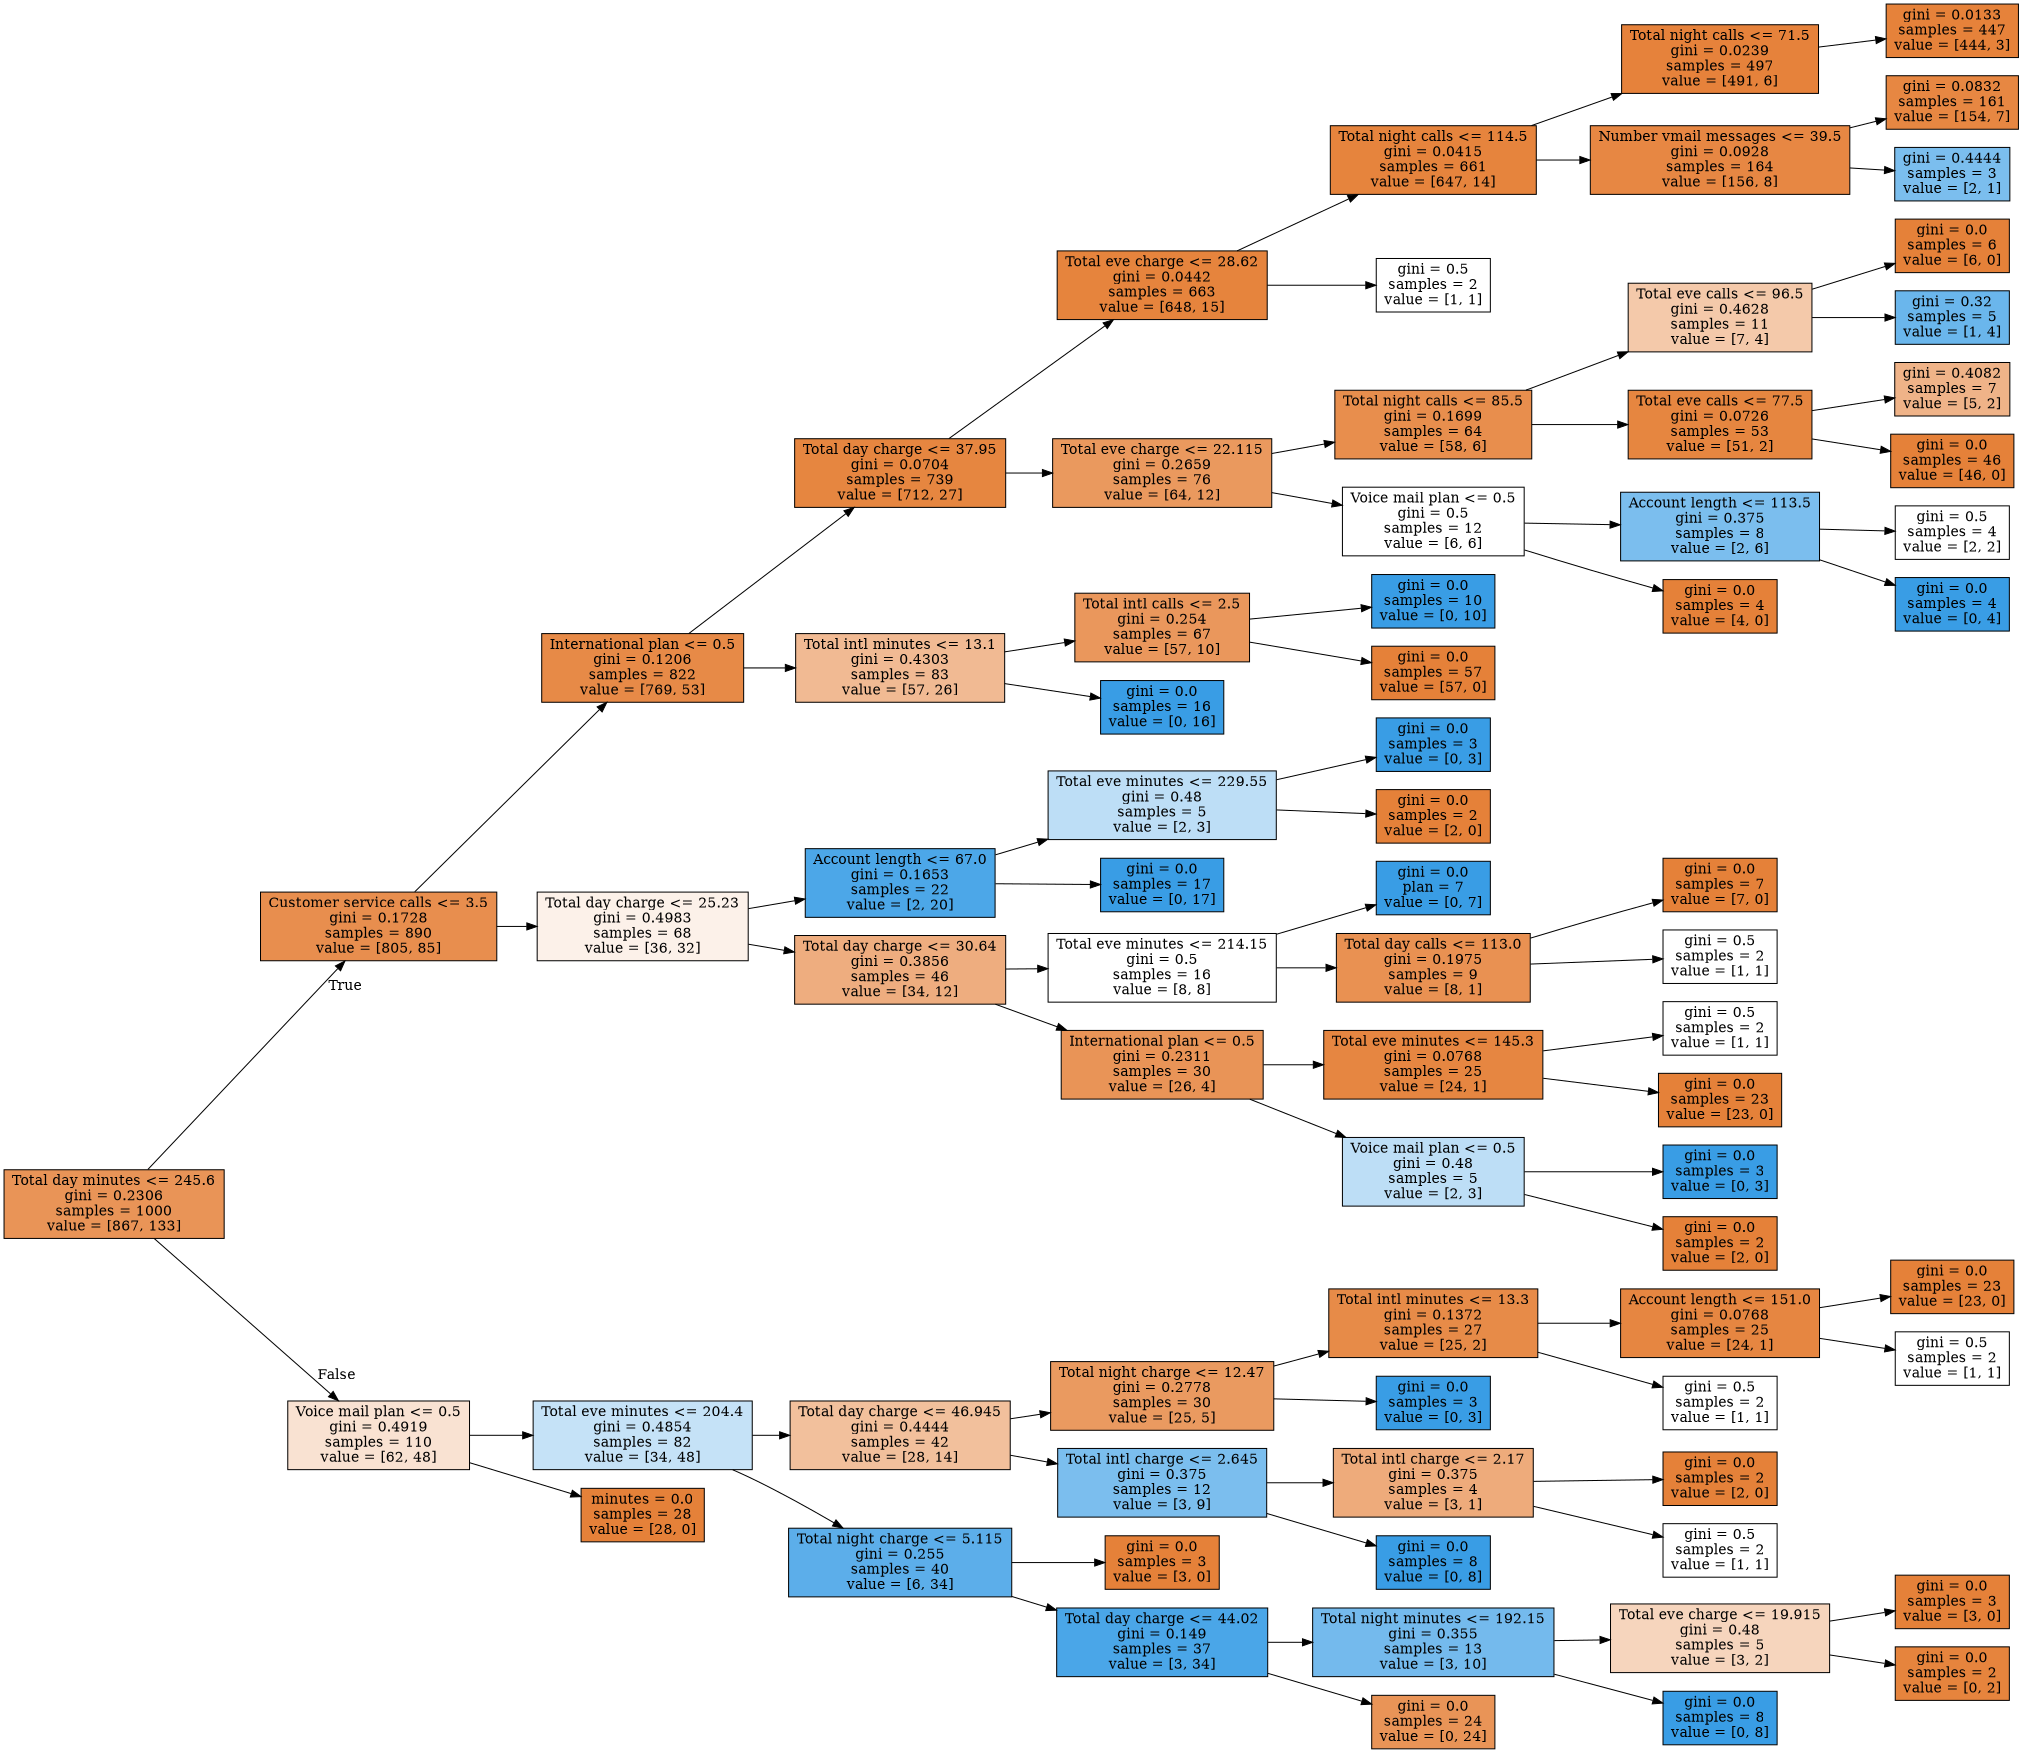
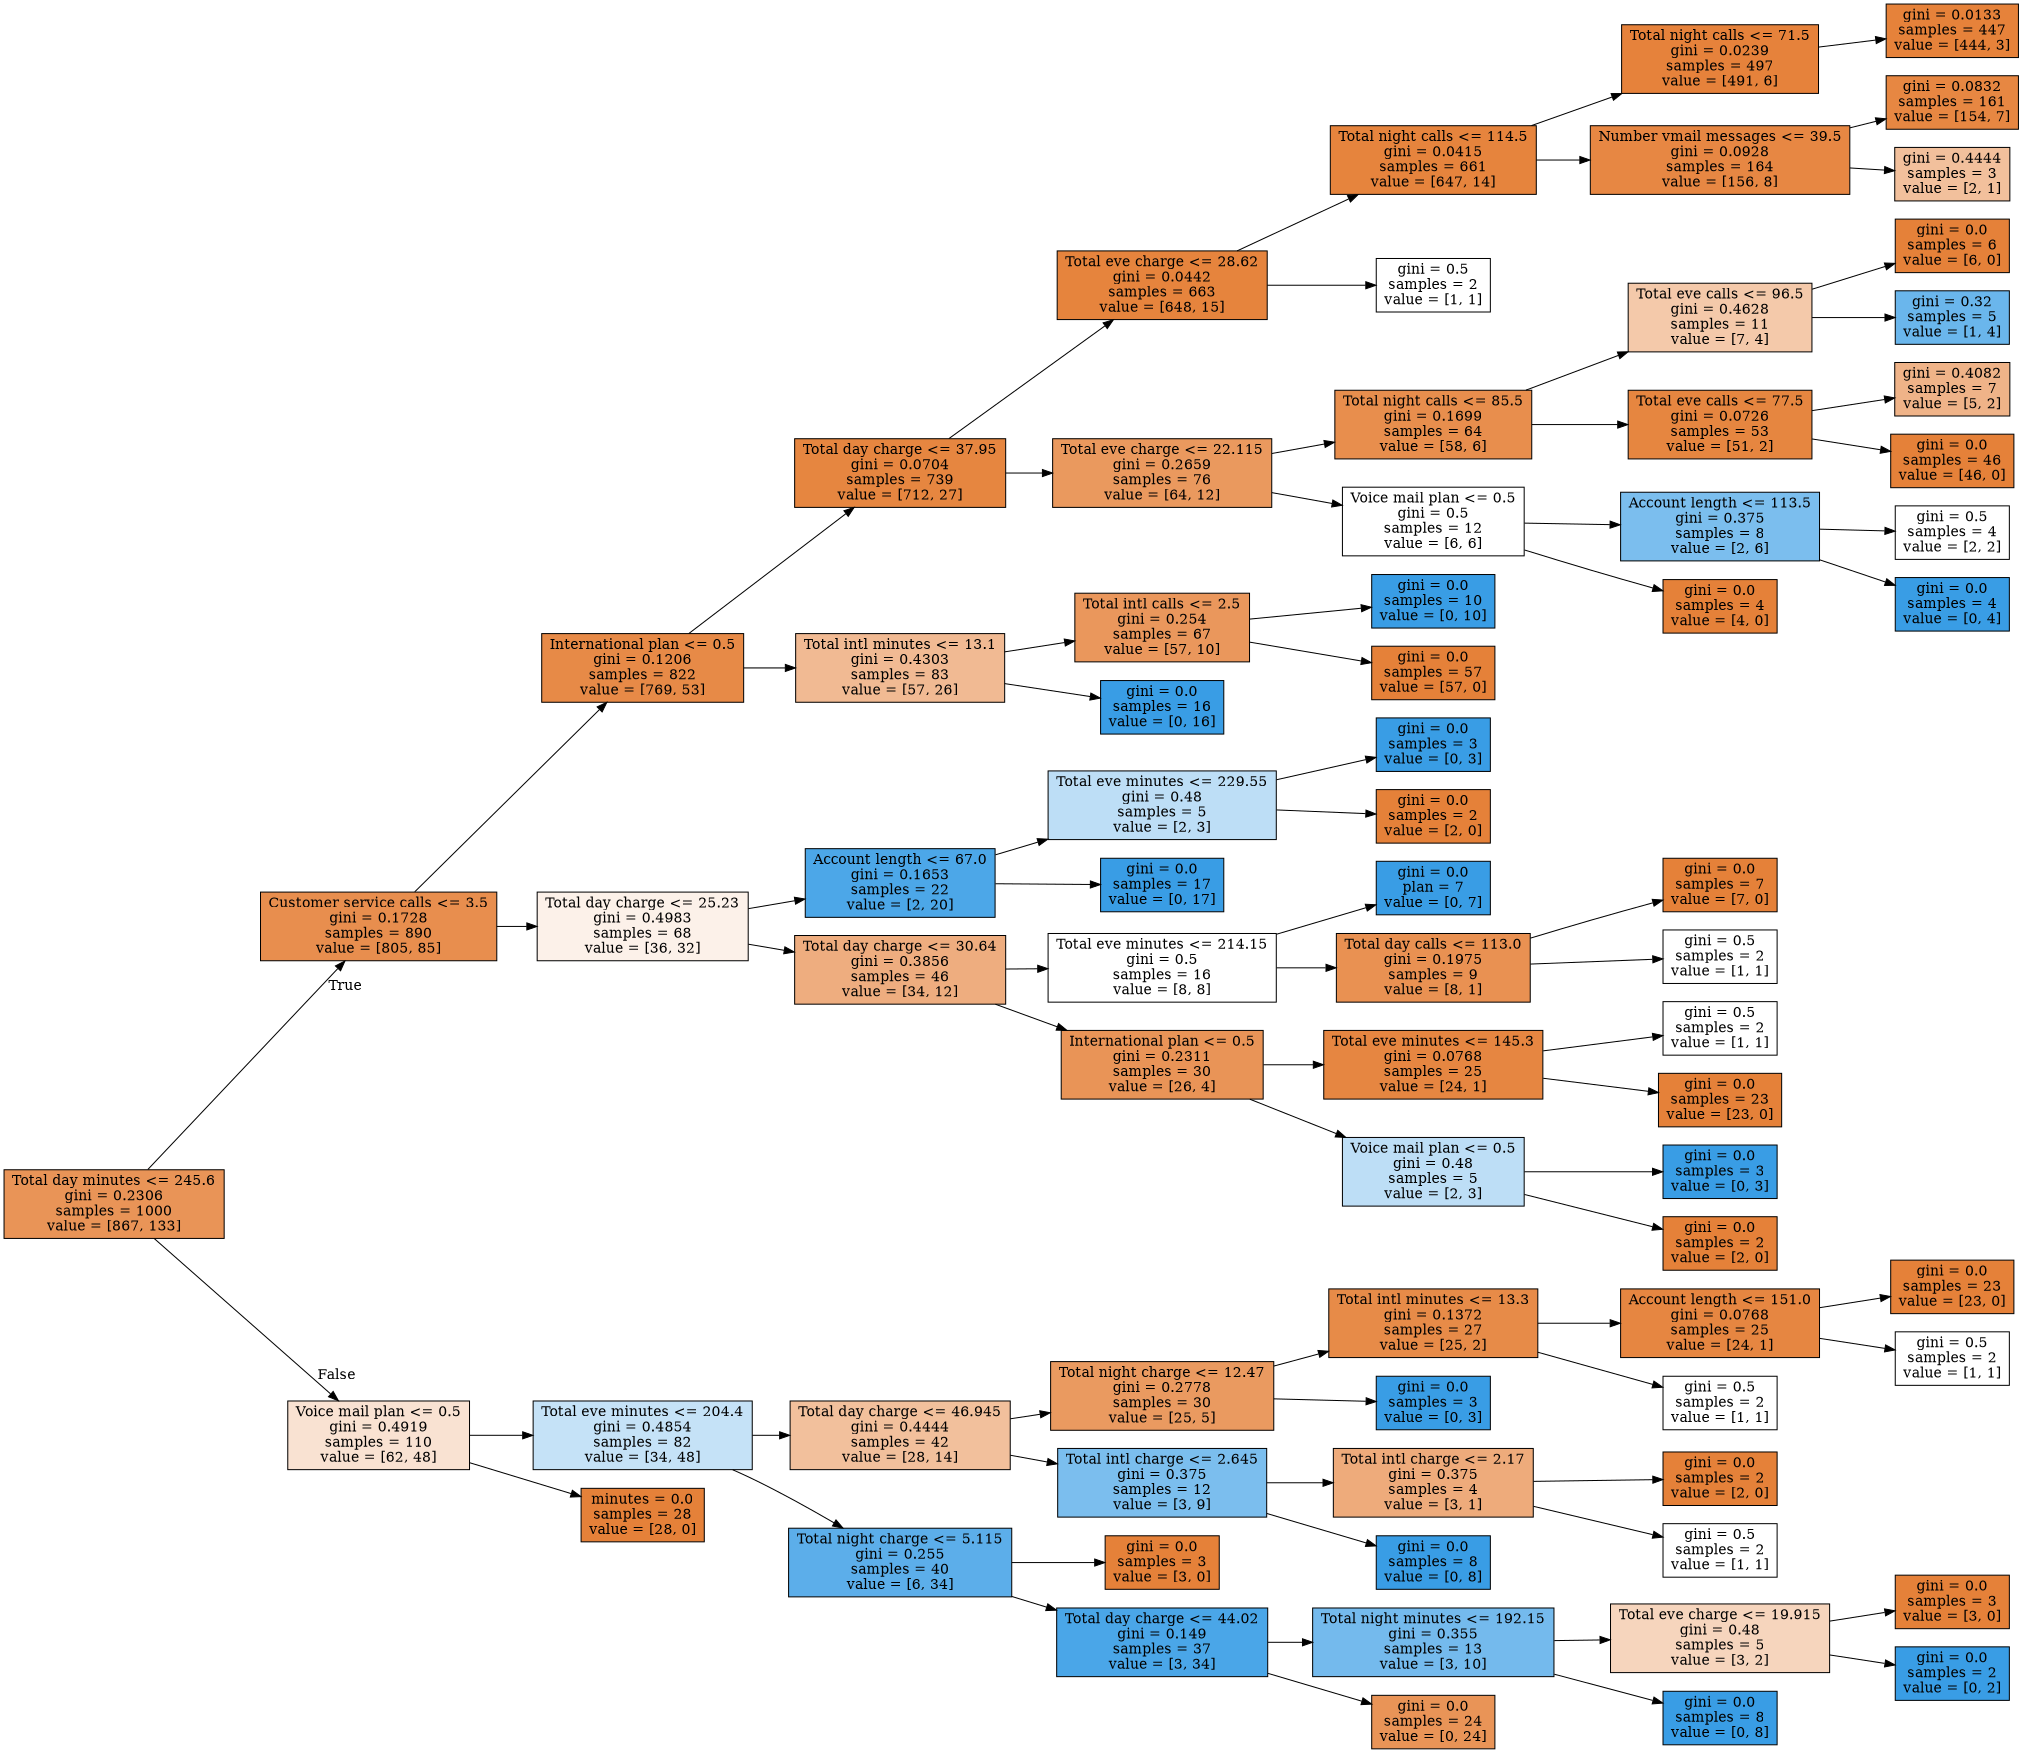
(1952, 174) -> (1952, 174)
(1952, 1674) -> (1952, 1674)
